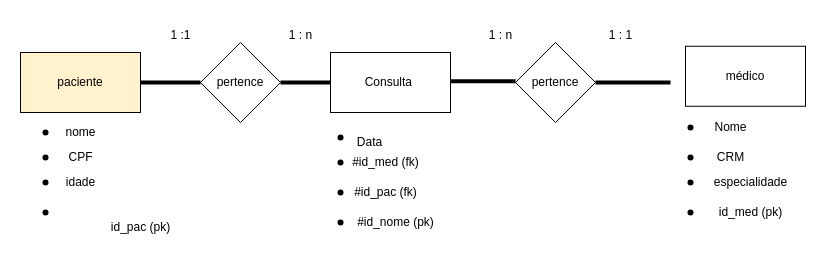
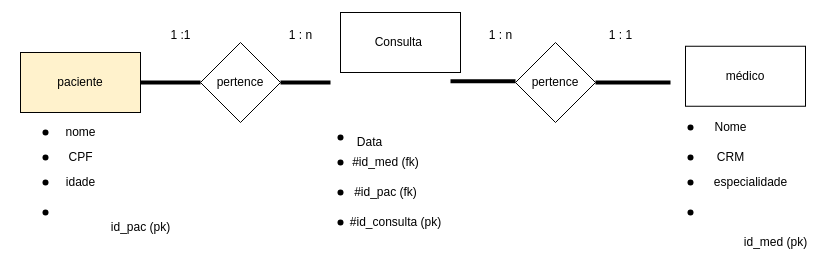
(391, 83) -> (401, 43)
(751, 213) -> (776, 243)
(396, 223) -> (396, 223)
